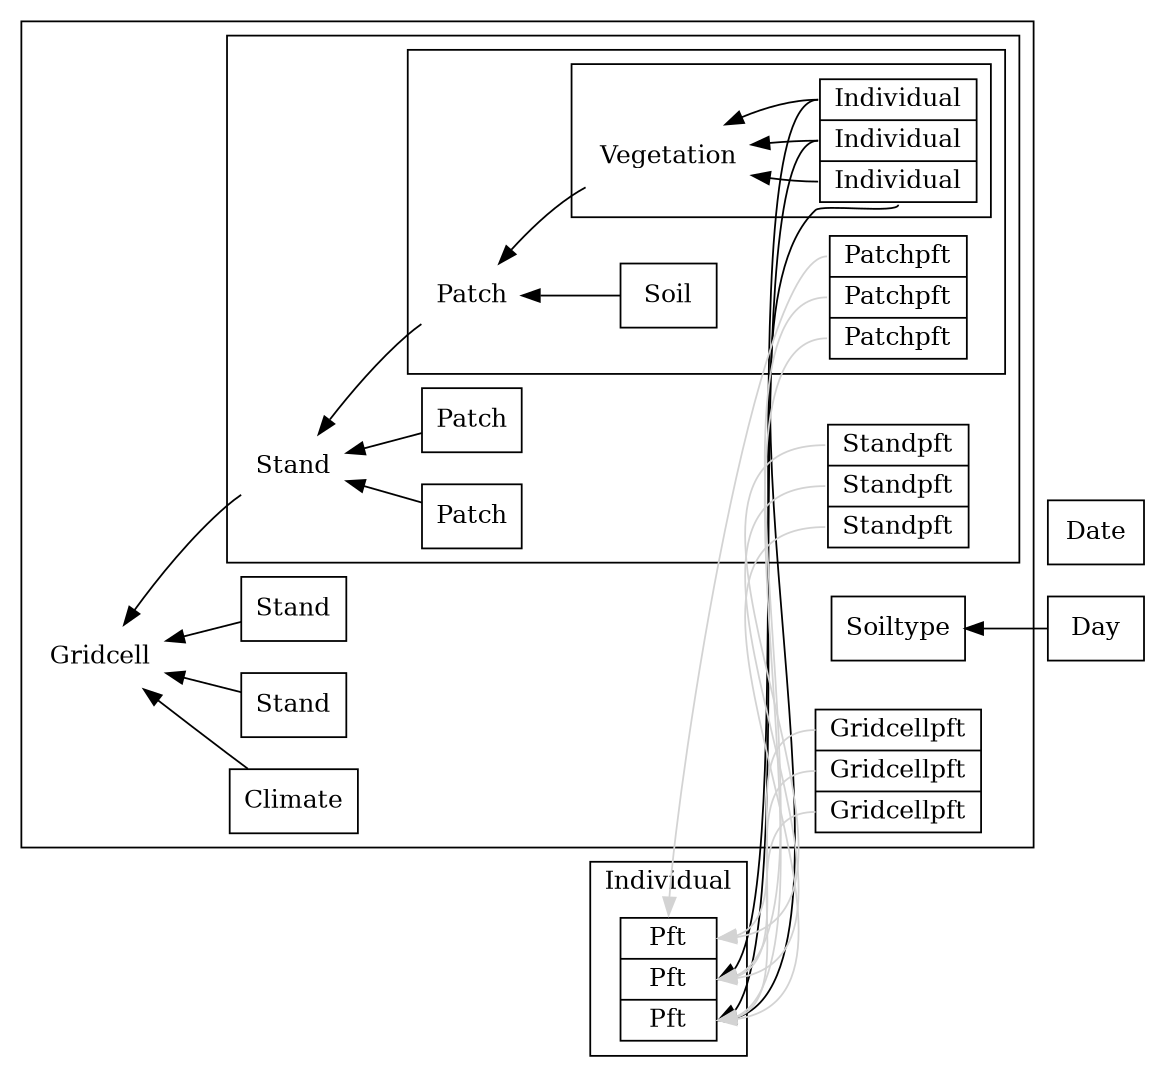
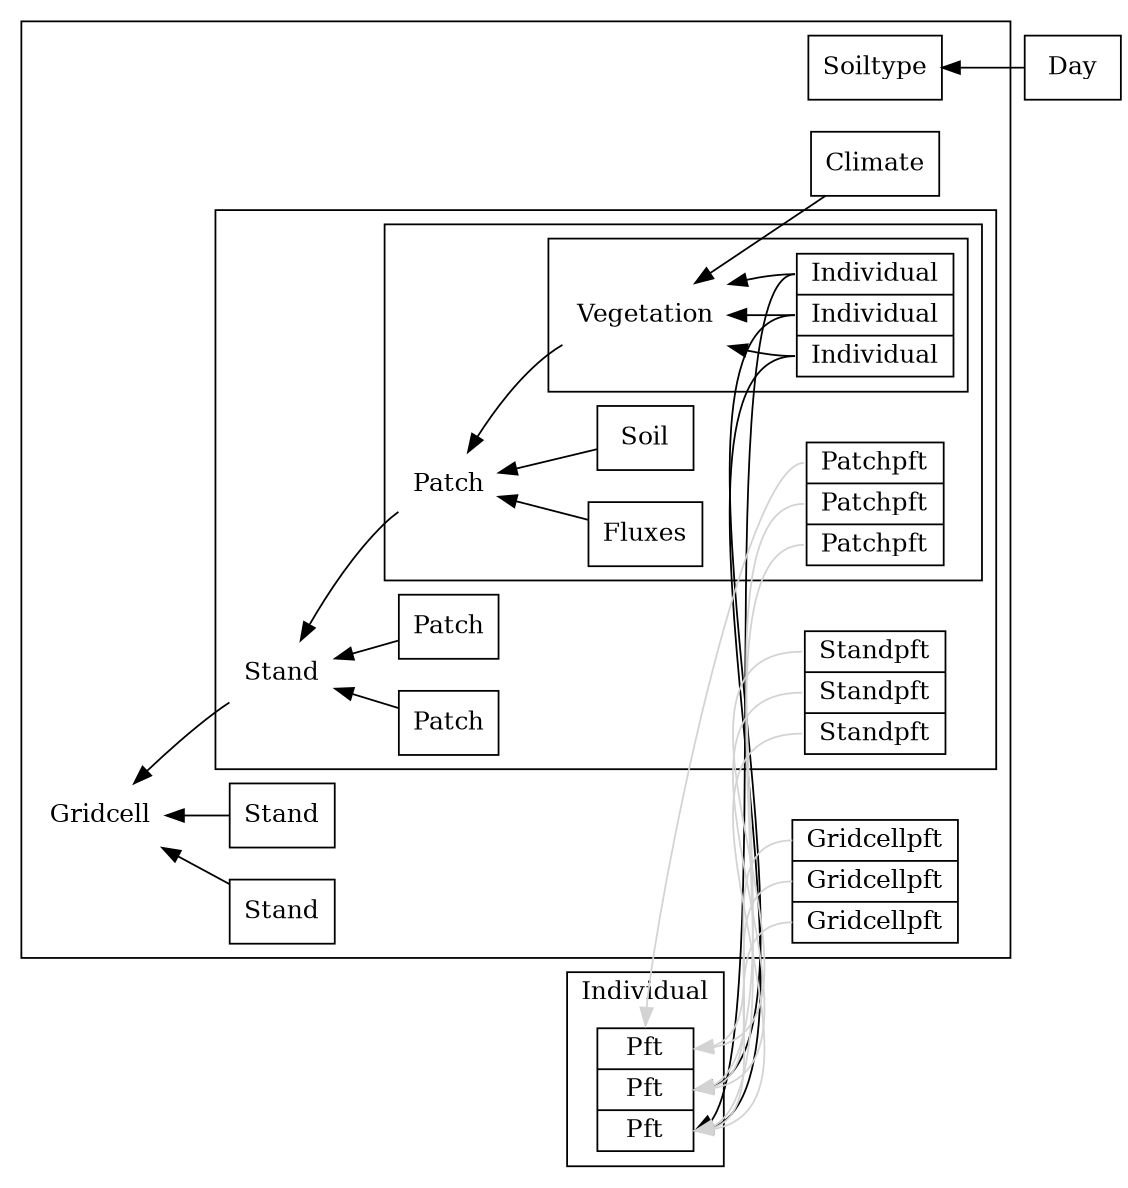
(1096, 532) -> none
none -> (645, 534)
(203, 735) -> (745, 250)
